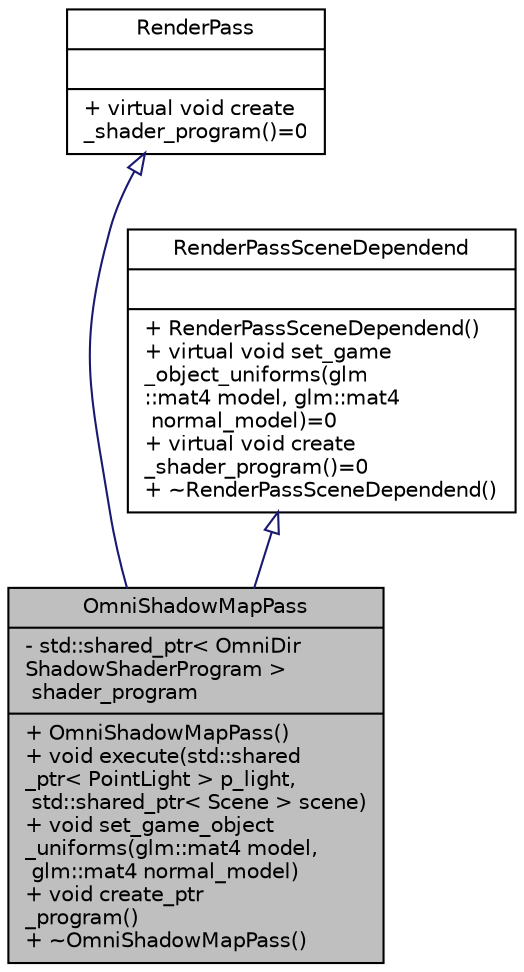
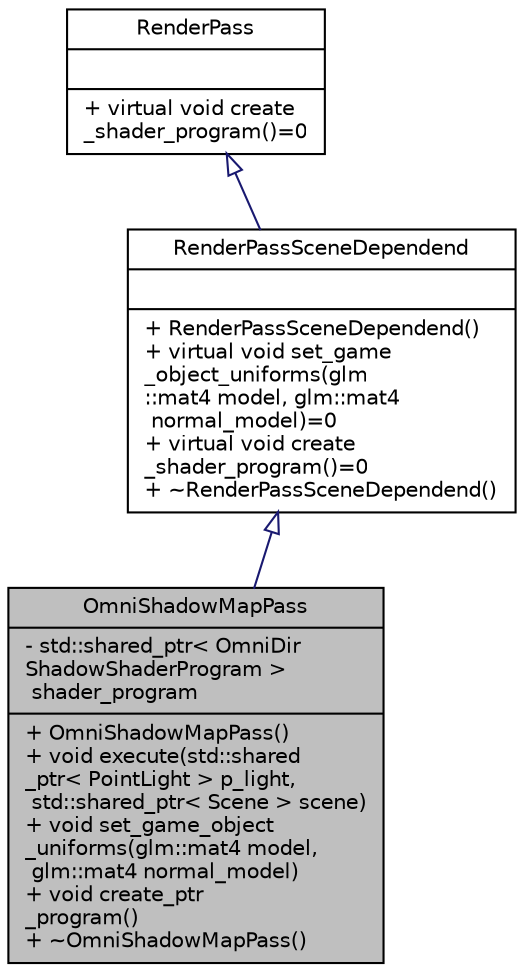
(91, 378) -> (248, 201)
